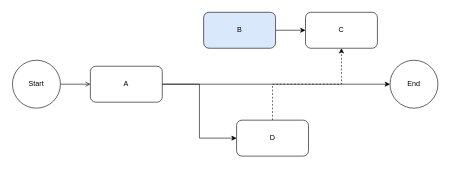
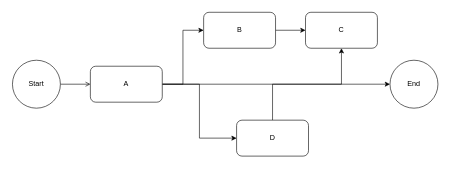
none -> (183, 30)
(240, 30) -> (240, 30)
(273, 103) -> (273, 103)
